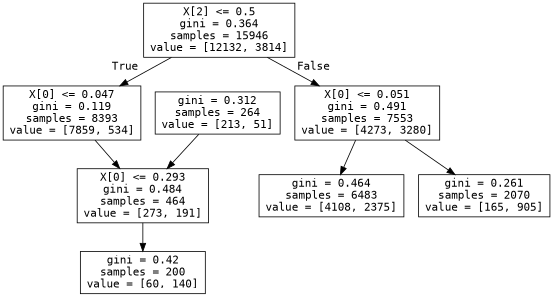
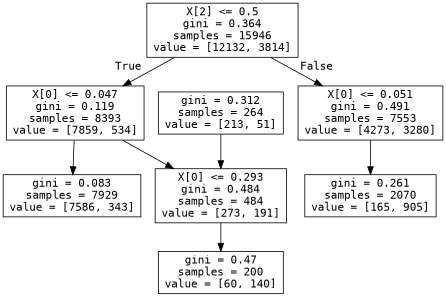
none -> (72, 196)
(143, 196) -> (221, 196)
(331, 196) -> none
(143, 273) -> (221, 273)
